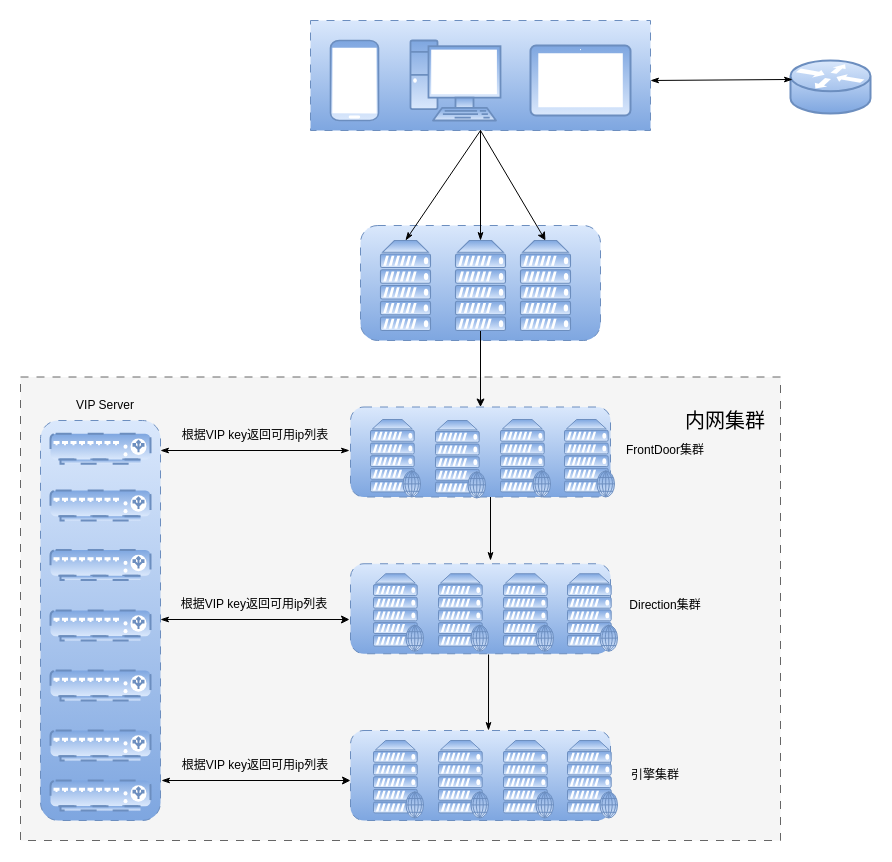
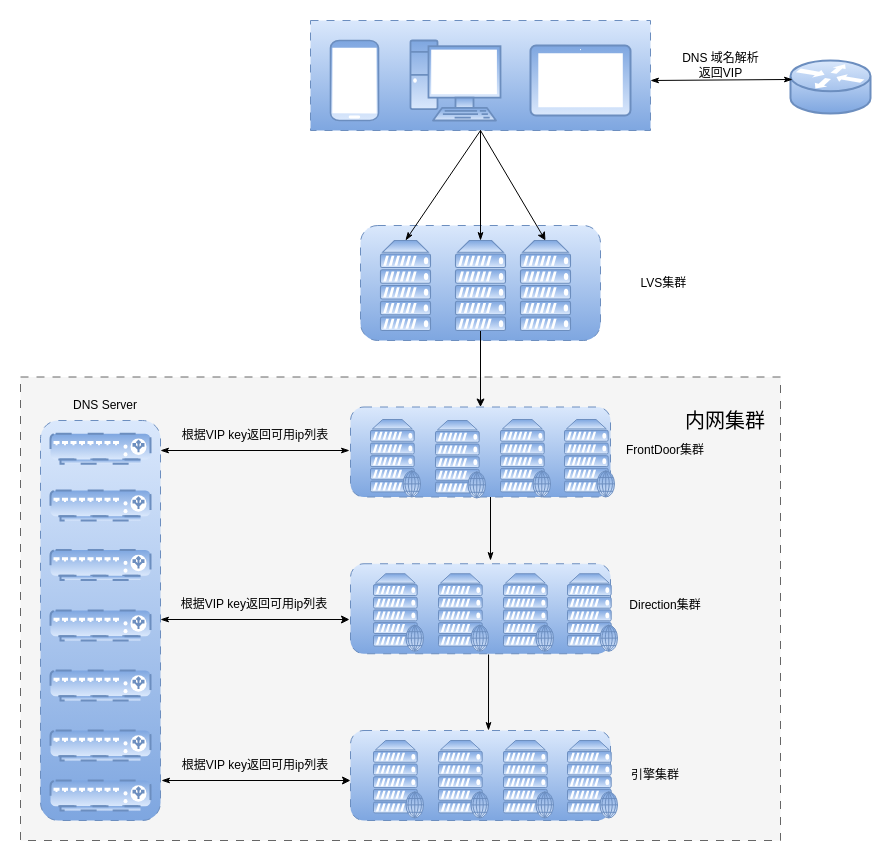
none -> (721, 66)
none -> (666, 283)
(106, 406) -> (106, 406)
